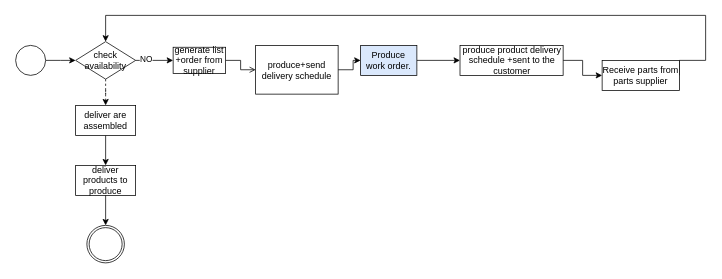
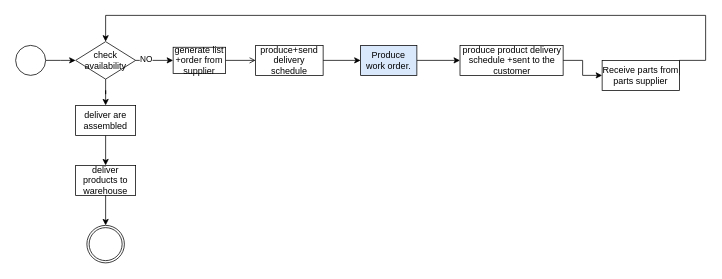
(297, 70) -> (289, 60)
(105, 92) -> (105, 92)
(105, 180) -> (105, 180)
